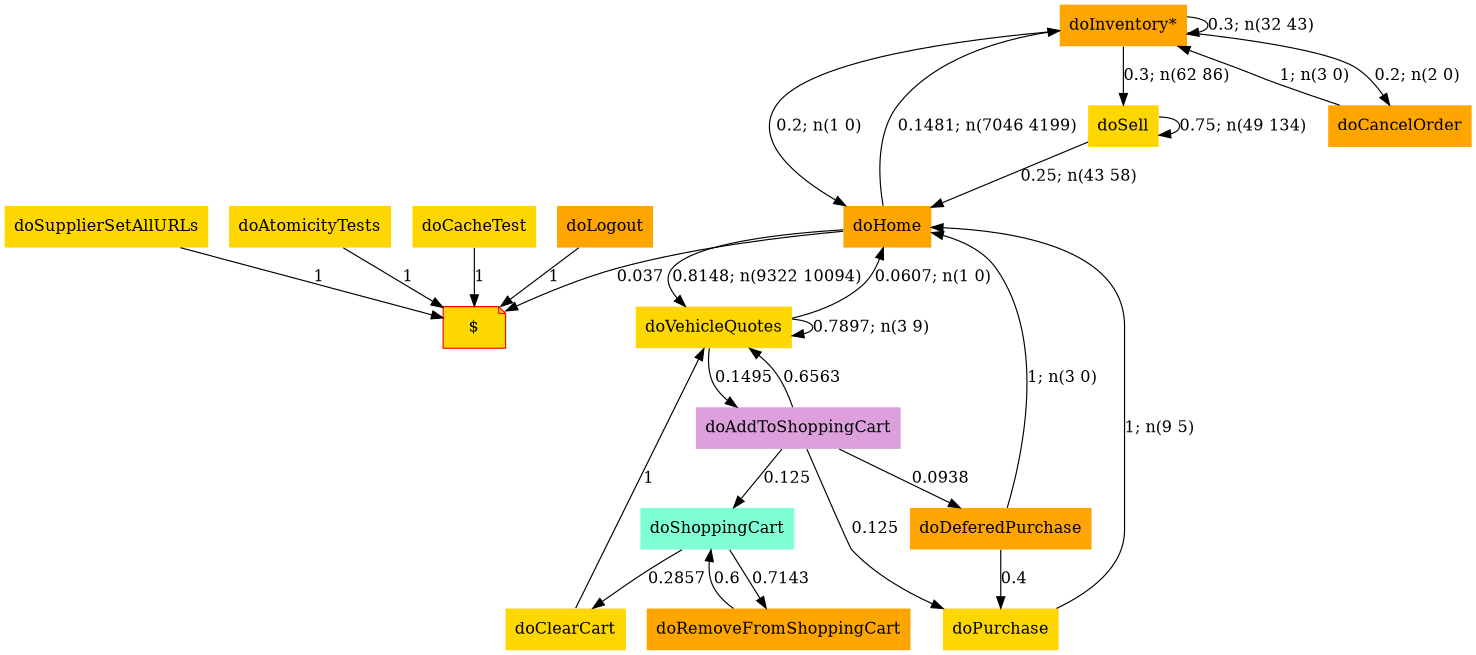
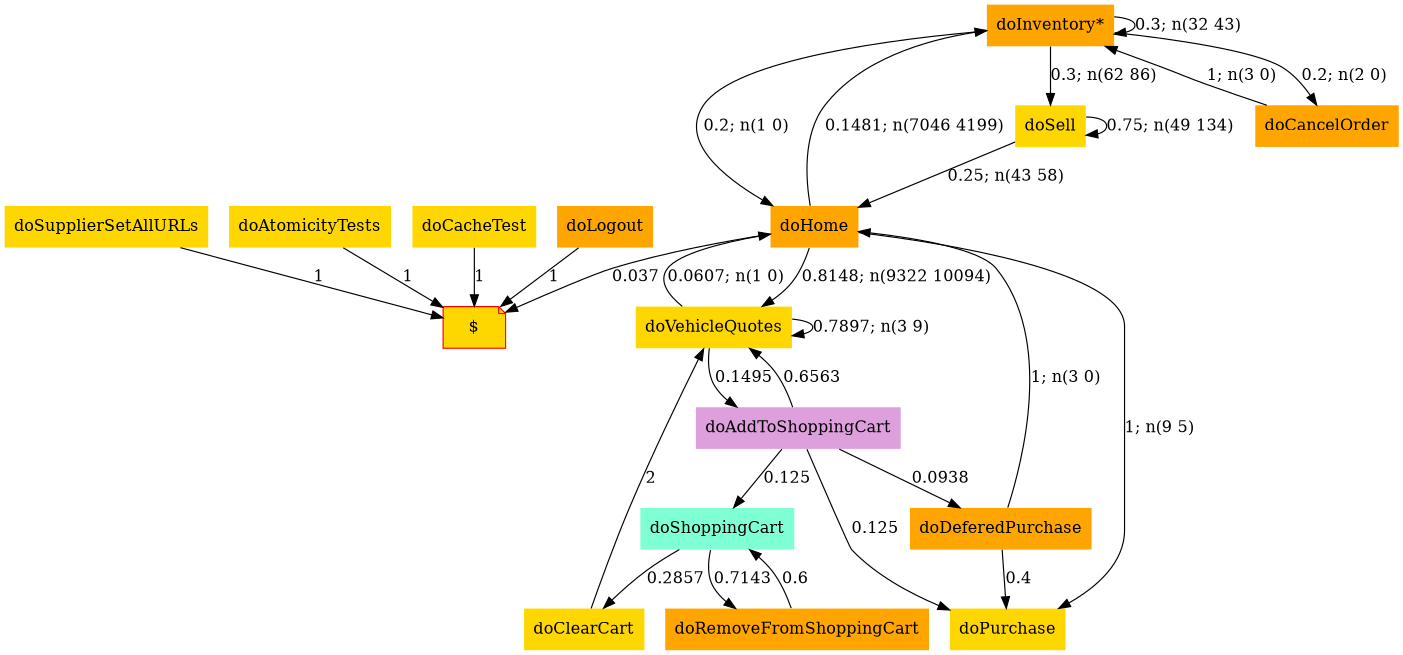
(1125, 370) -> (1125, 330)
(649, 478) -> (651, 478)
